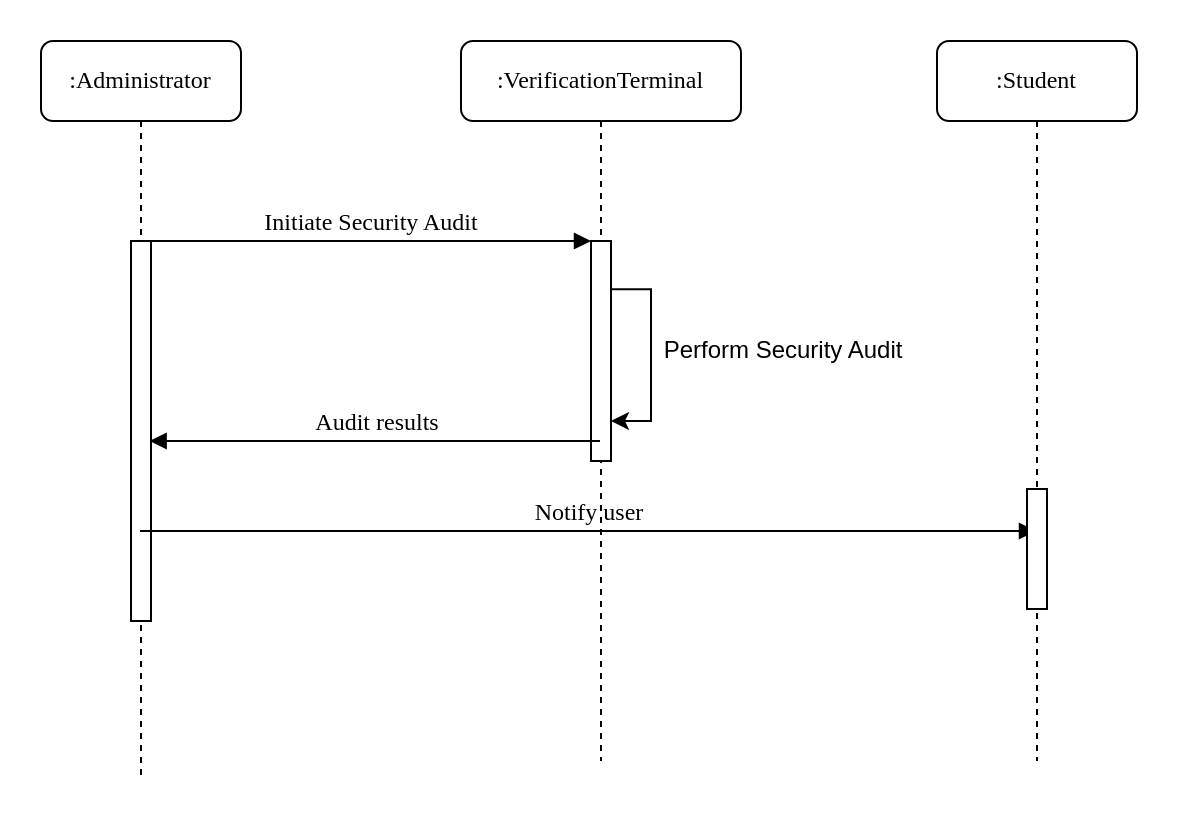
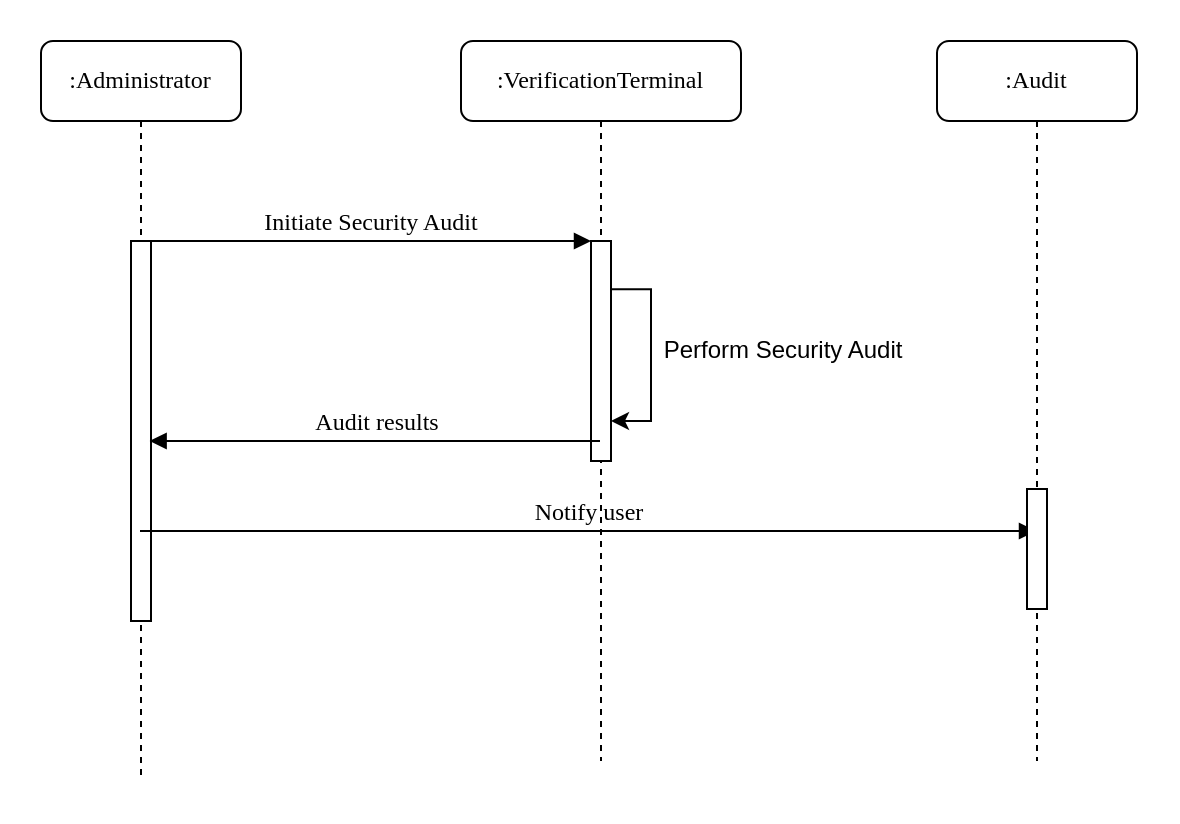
(1037, 81) -> (1037, 81)
